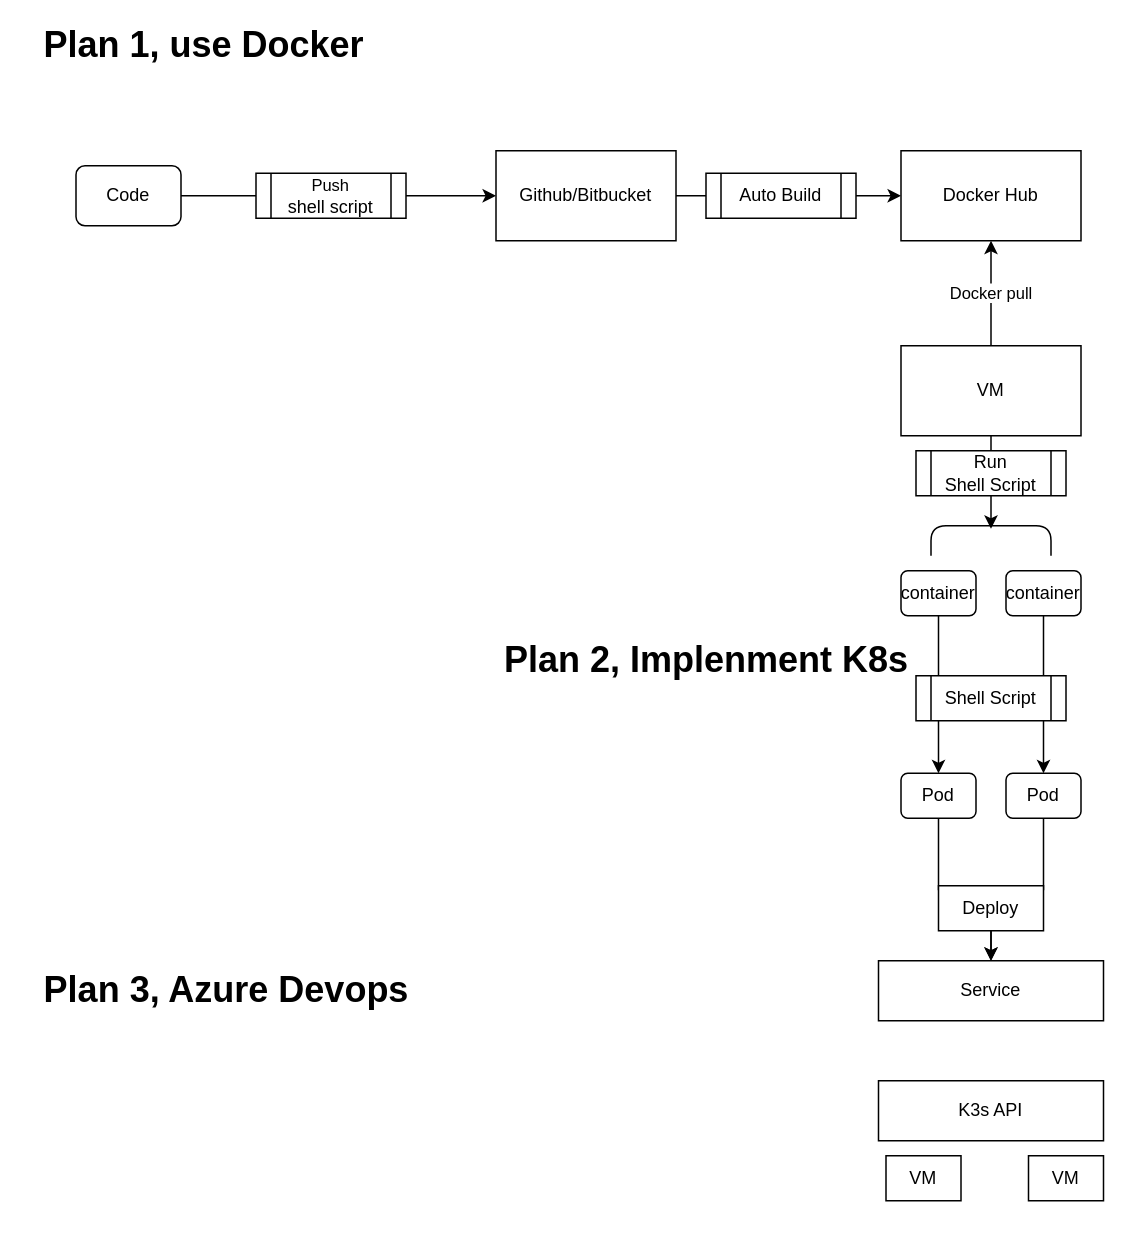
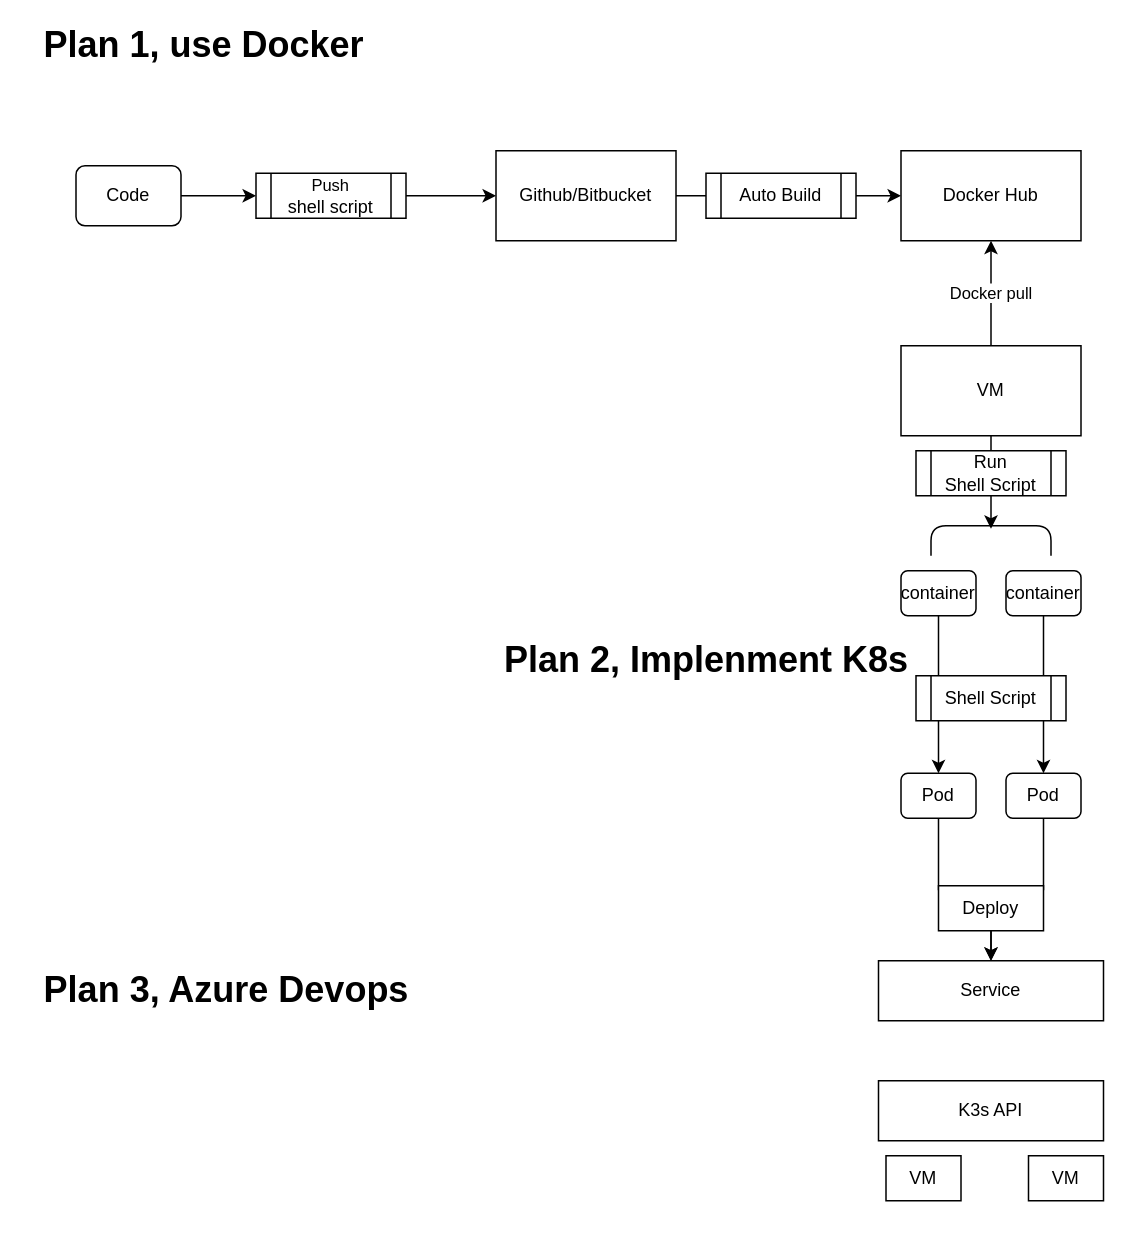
(248, 196) -> (244, 196)
